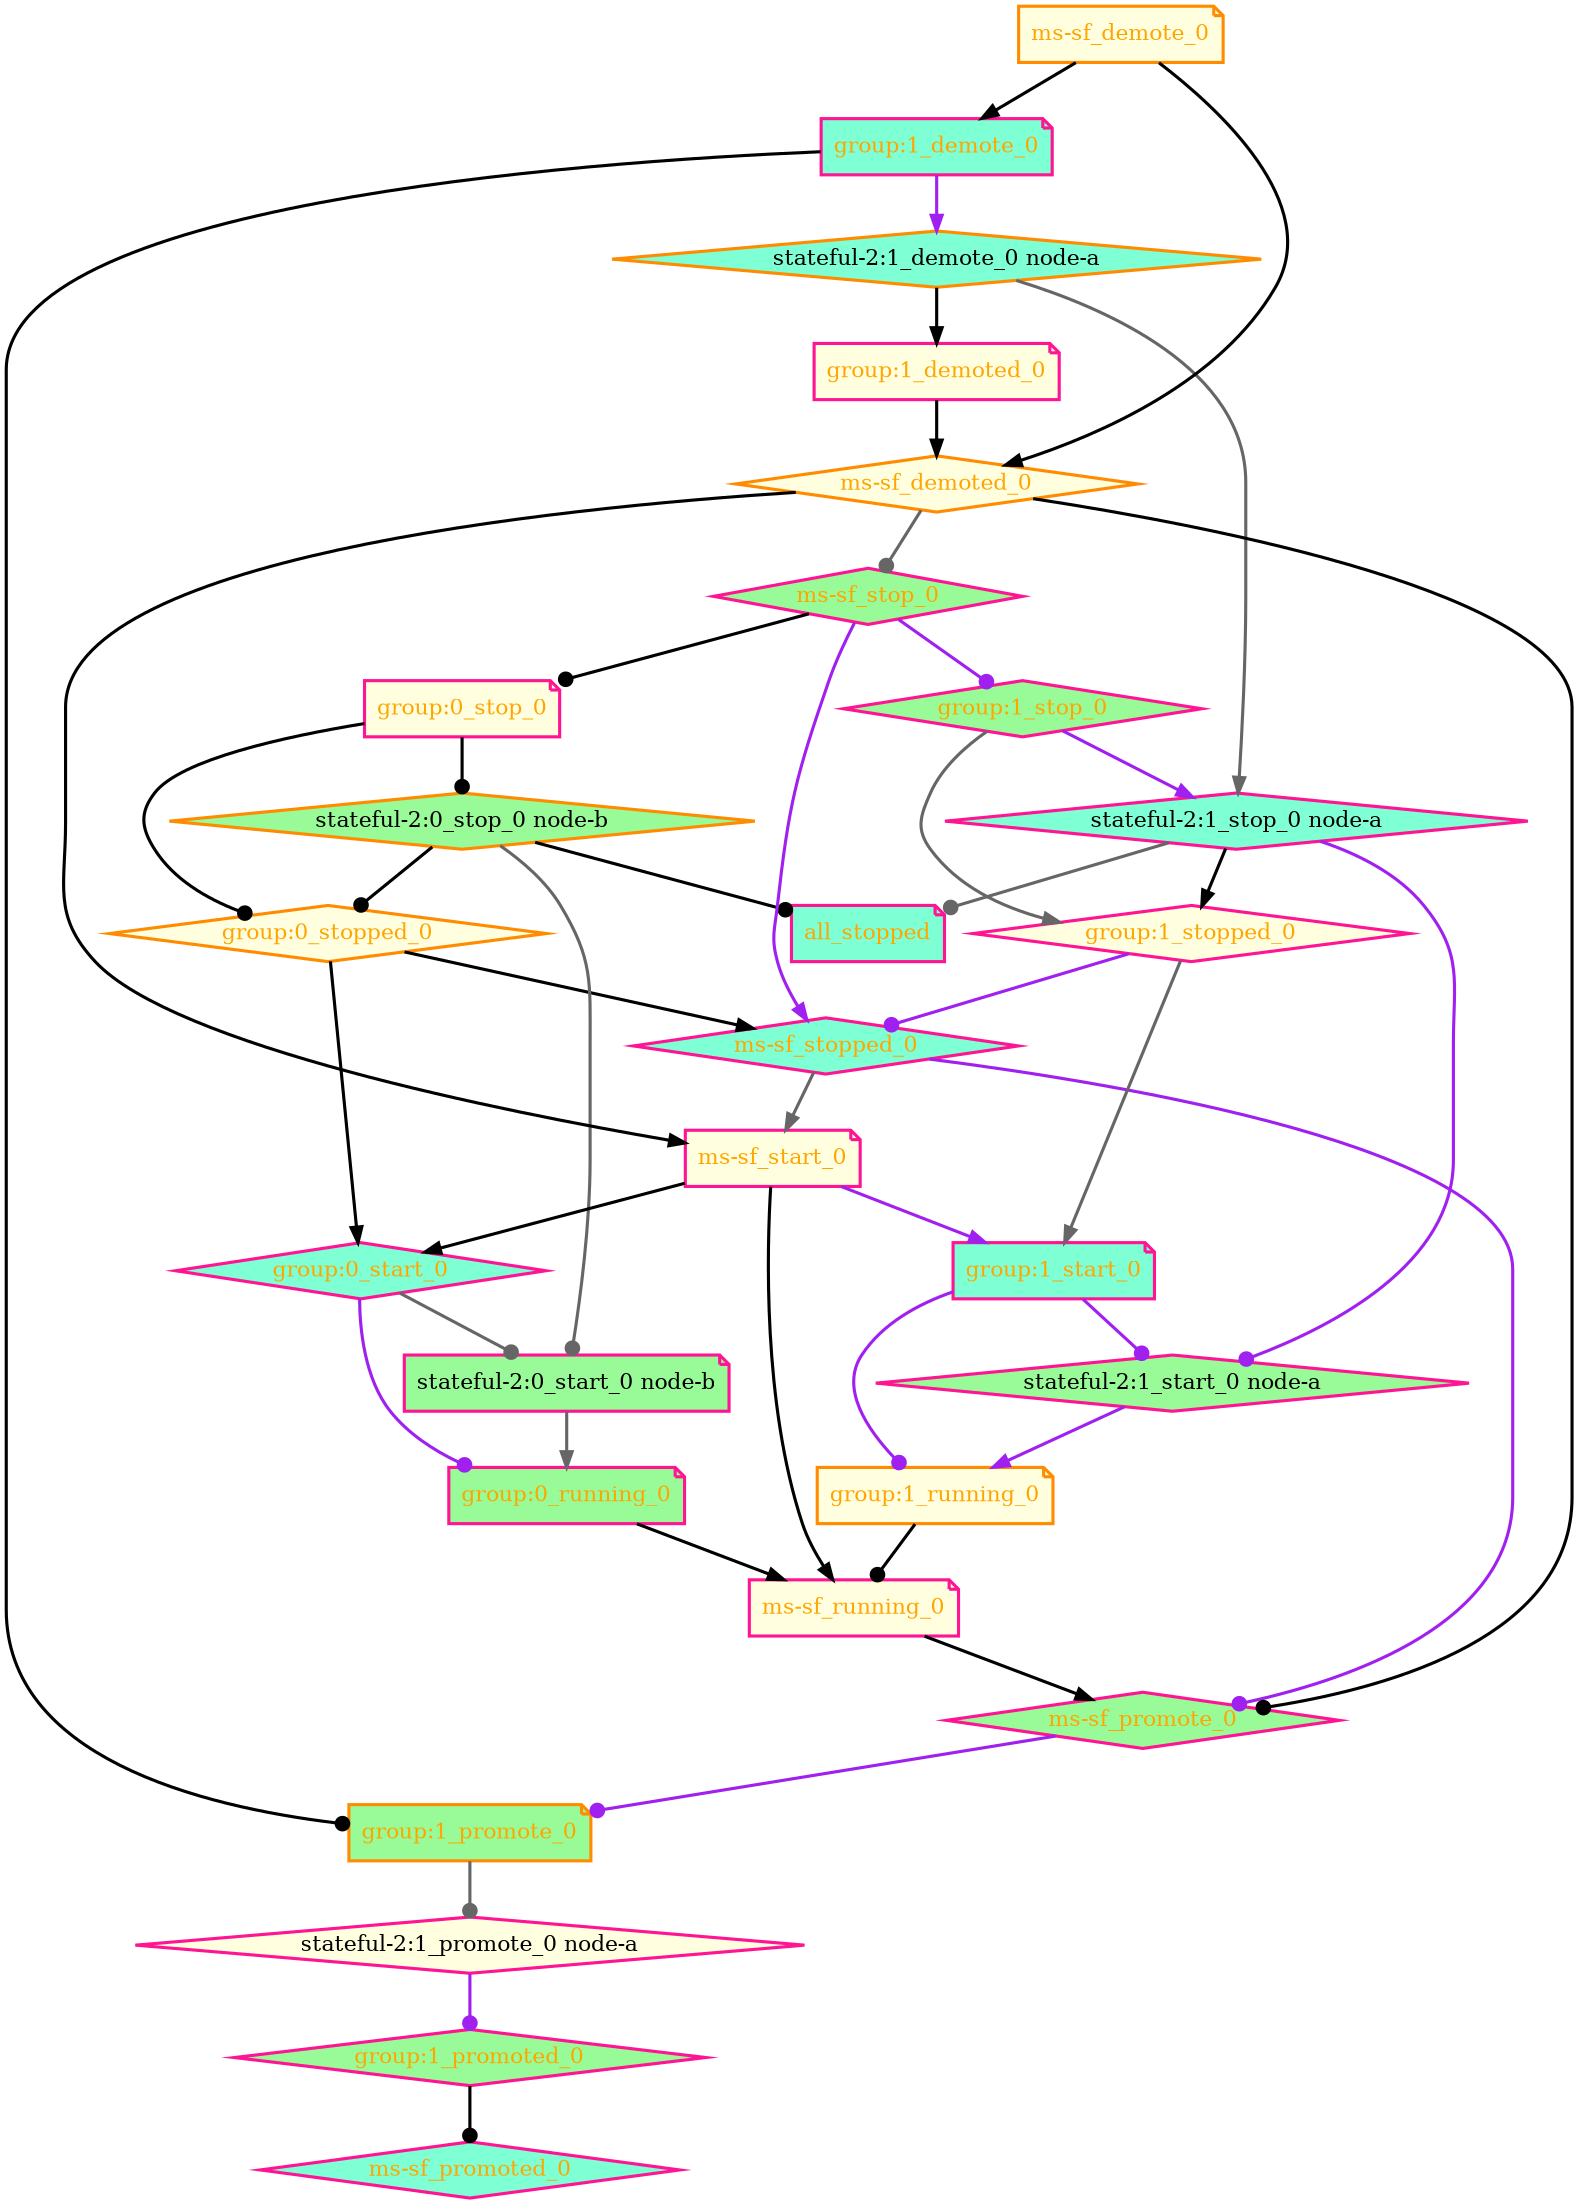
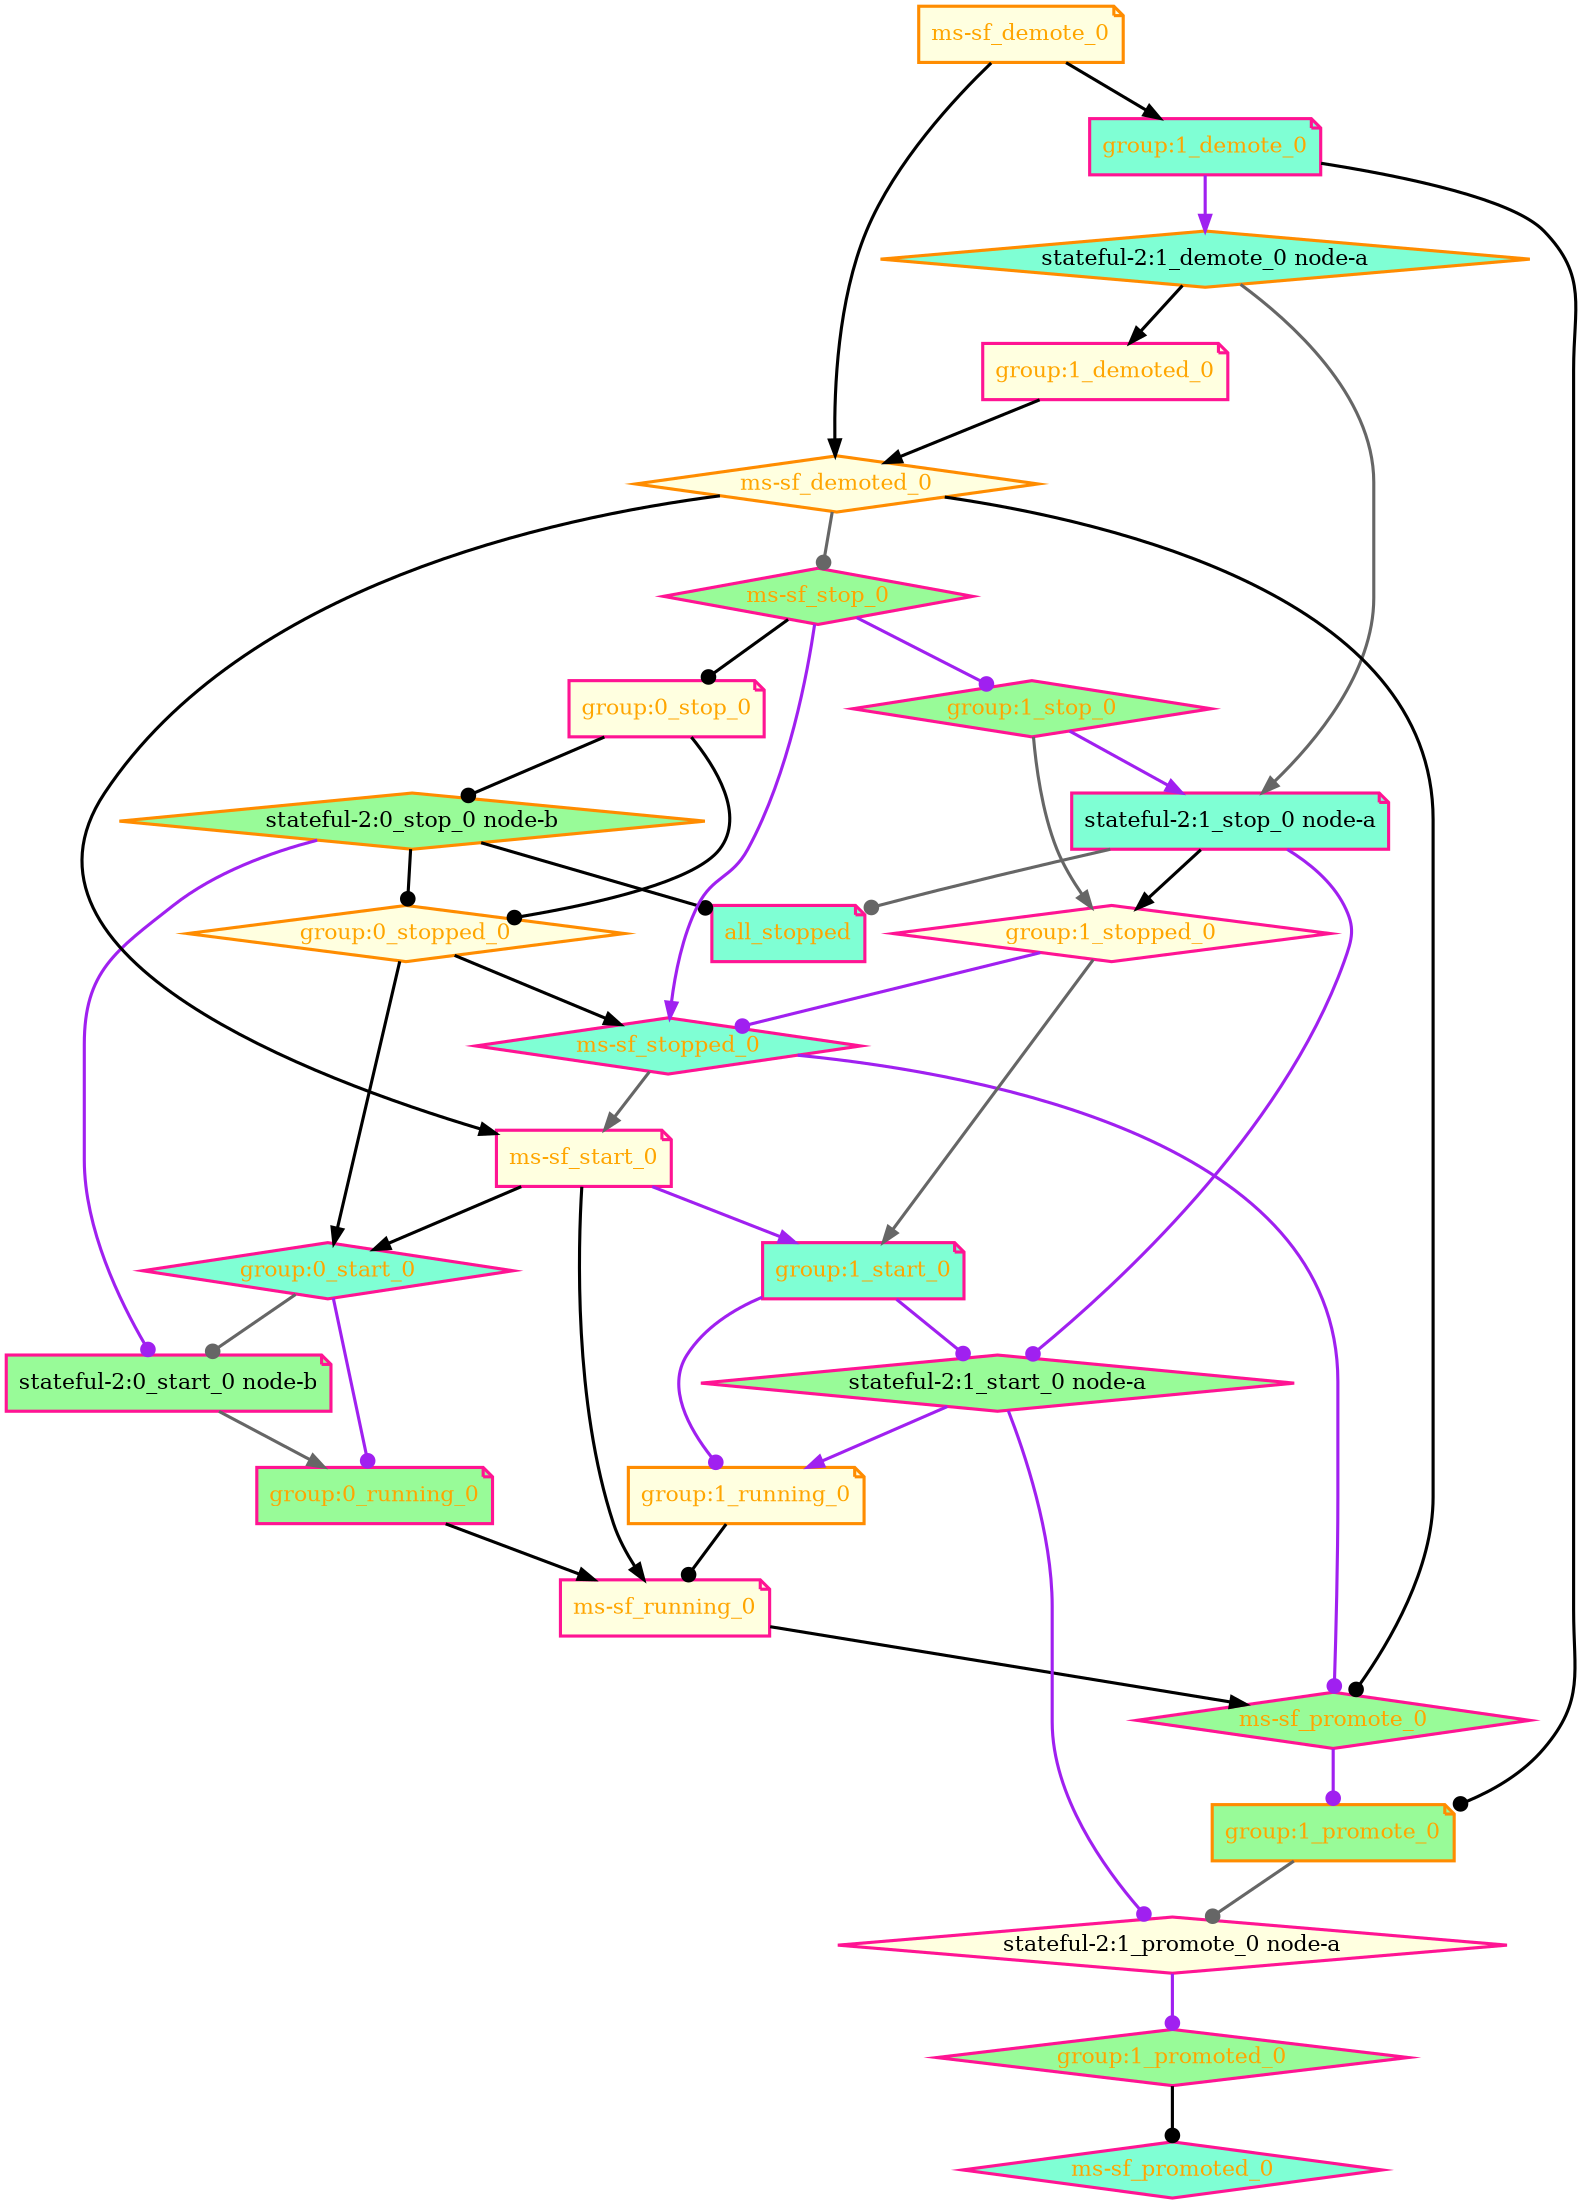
(1236, 821) -> (1230, 821)
(590, 1078) -> (85, 1034)
none -> (1052, 1655)
